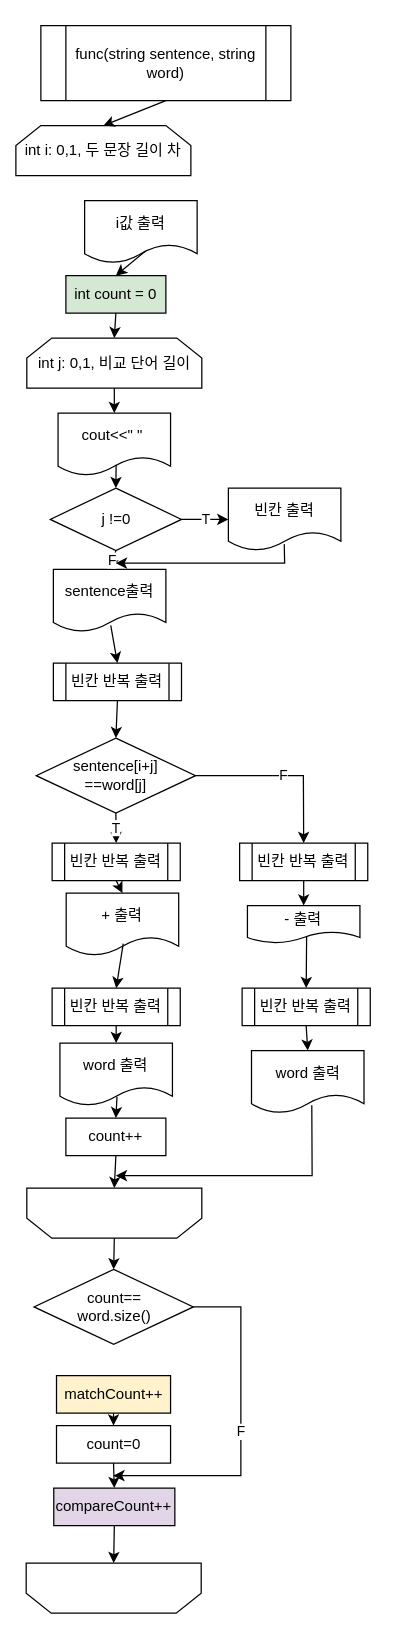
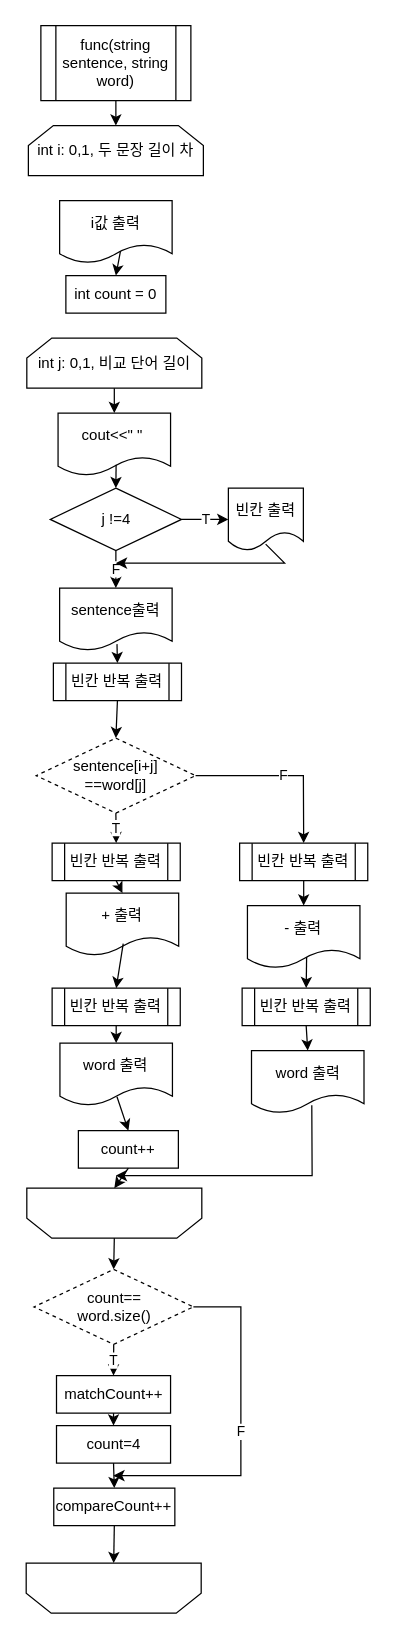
(166, 63) -> (116, 63)
(103, 151) -> (116, 151)
(141, 232) -> (116, 232)
(116, 294) -> (116, 294)
(115, 321) -> none
(116, 519) -> (116, 519)
(284, 519) -> (266, 519)
(109, 601) -> (116, 619)
(116, 776) -> (116, 776)
(303, 924) -> (303, 937)
(116, 1137) -> (128, 1149)
(113, 1307) -> (113, 1307)
none -> (113, 1356)
(113, 1394) -> (113, 1394)
(114, 1444) -> (114, 1444)
(114, 1507) -> (114, 1507)
